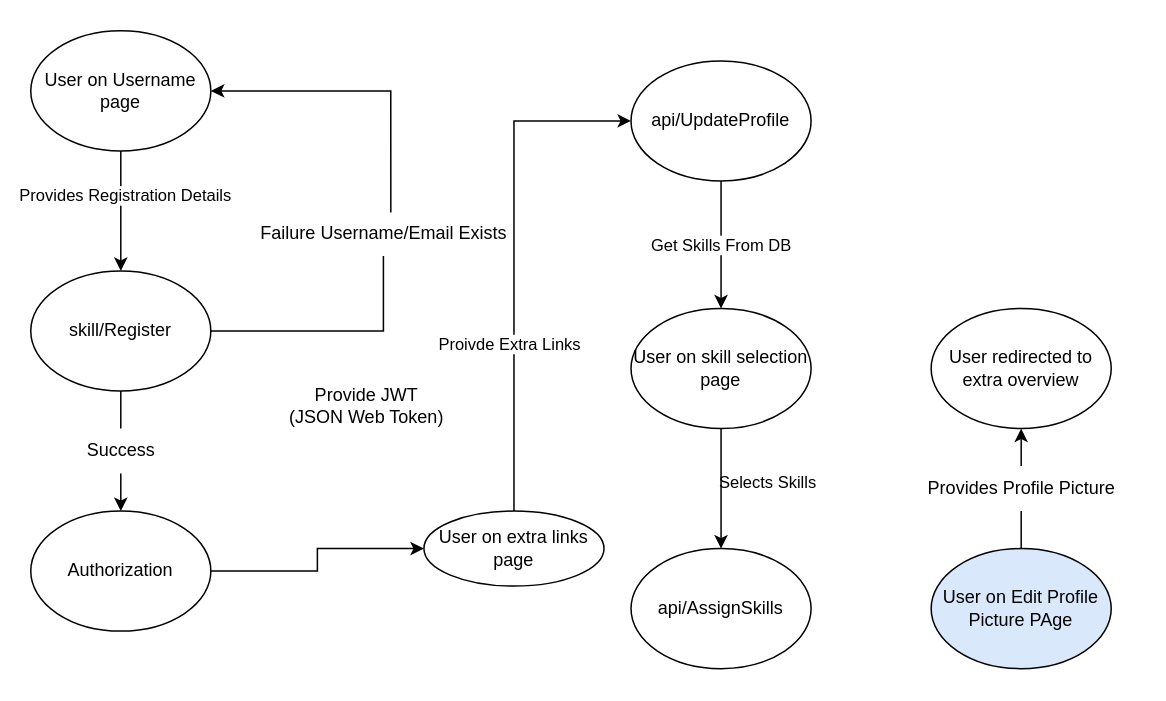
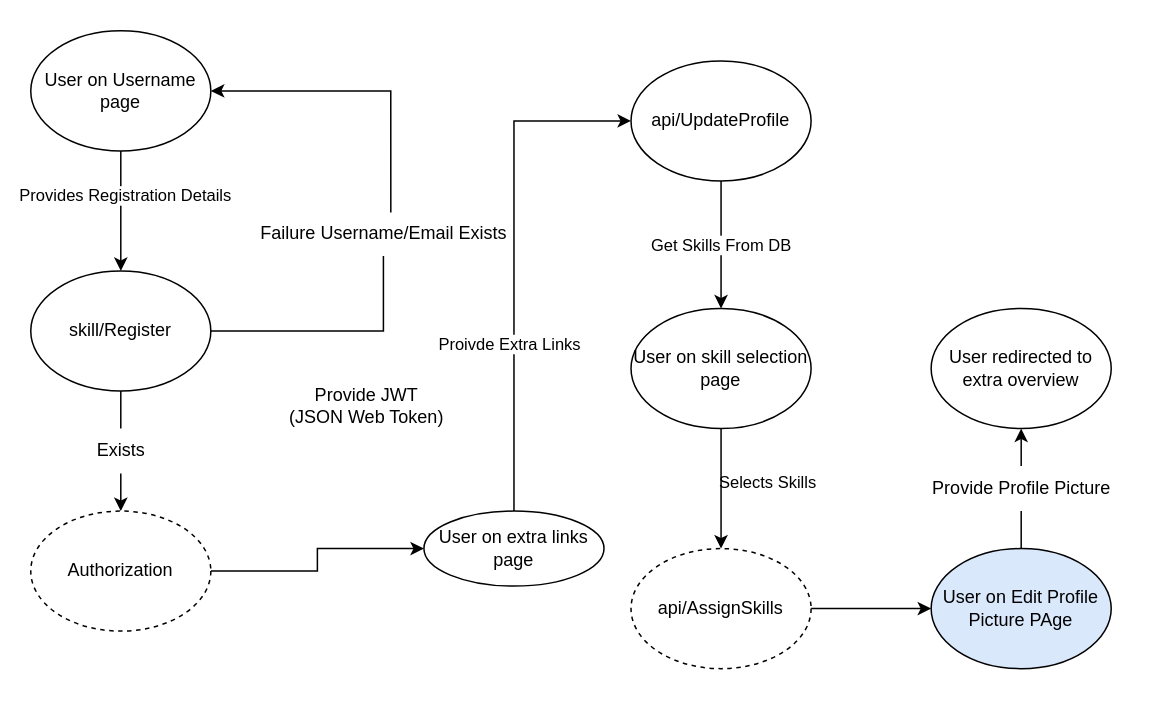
(122, 451) -> (122, 451)
(1022, 488) -> (1022, 488)
(121, 571) -> (121, 571)
(721, 608) -> (721, 608)
none -> (866, 608)
